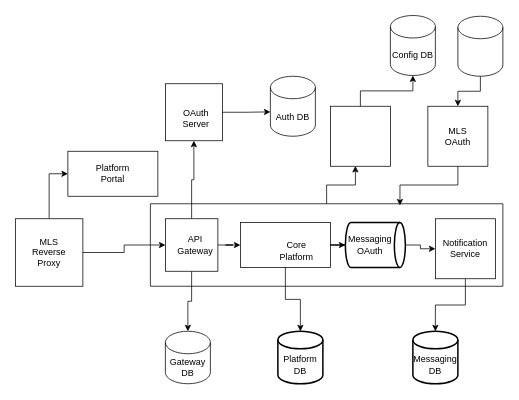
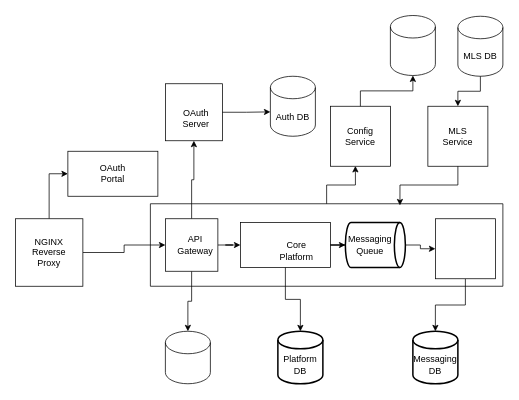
(413, 55) -> none
none -> (480, 56)
none -> (360, 136)
(458, 136) -> (458, 136)
(113, 174) -> (113, 174)
(370, 245) -> (370, 245)
(465, 249) -> none
(49, 252) -> (49, 252)
(188, 367) -> none
